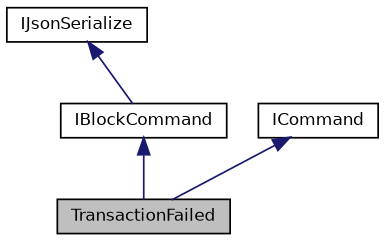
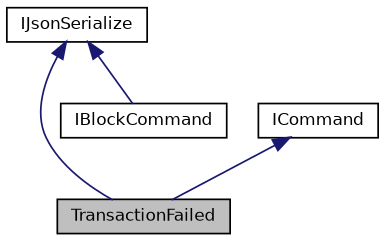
(144, 177) -> (48, 141)
